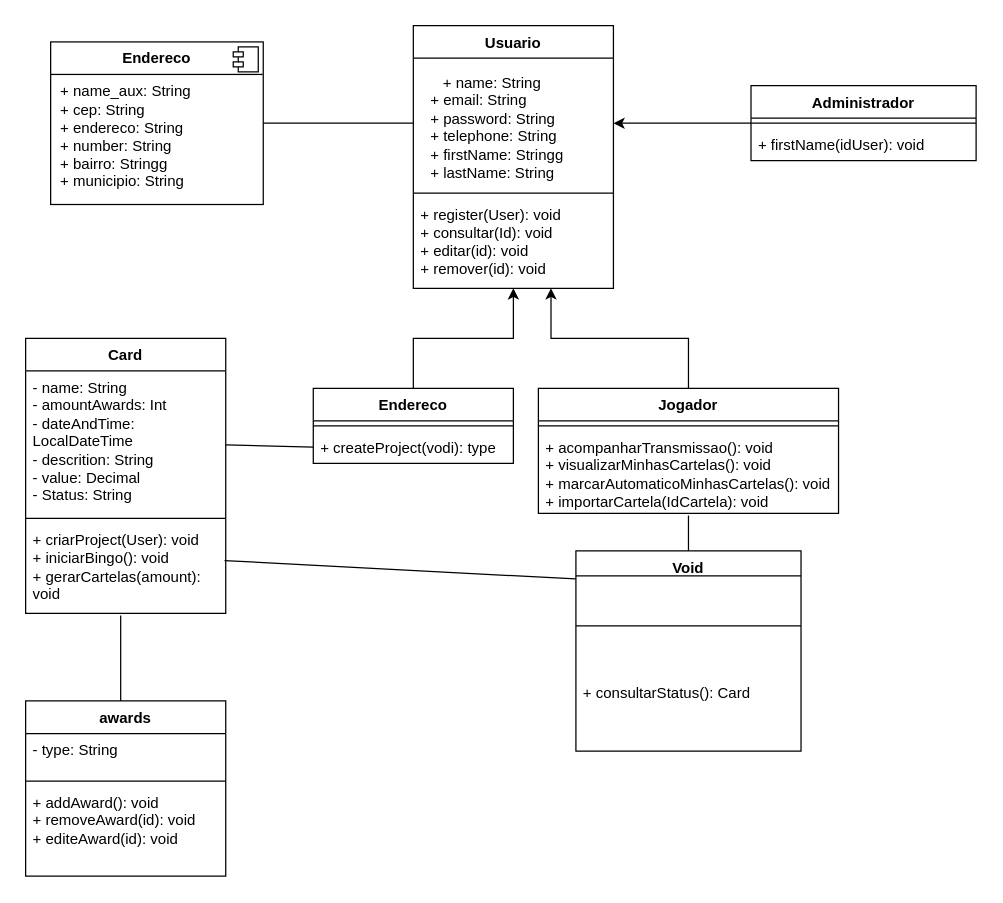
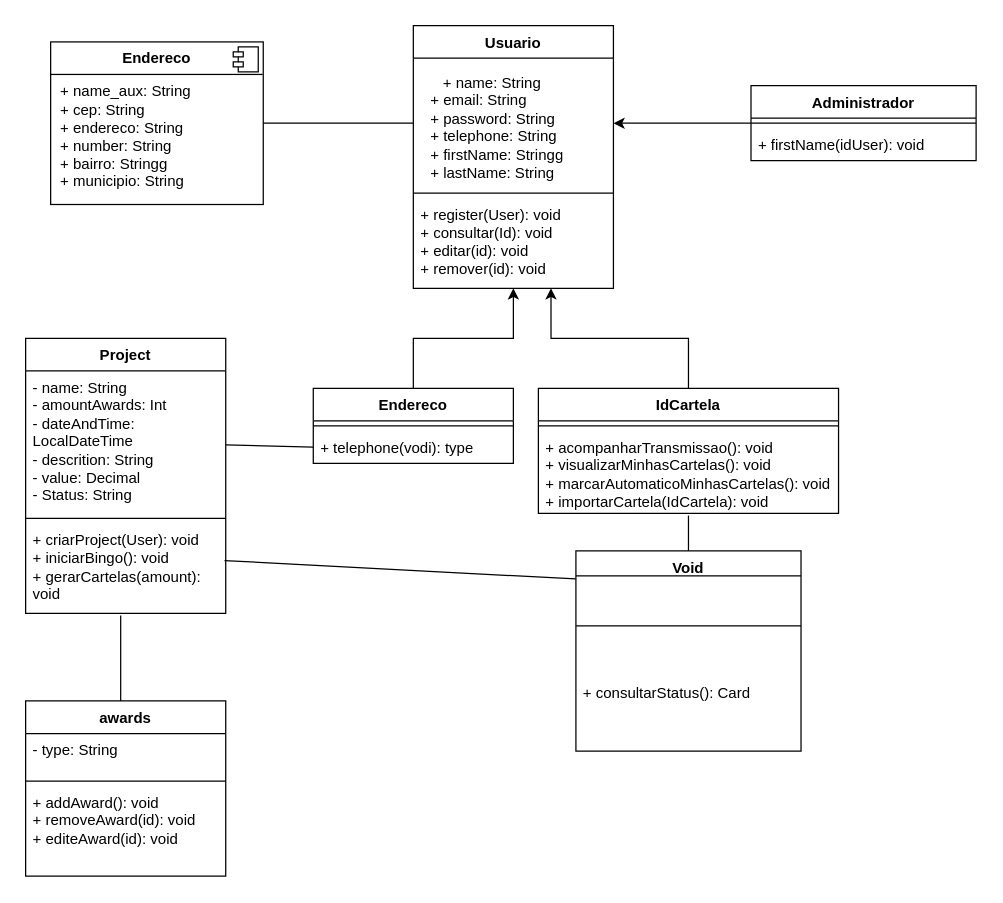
(126, 356) -> (126, 356)
(688, 406) -> (688, 406)
(414, 457) -> (407, 448)
